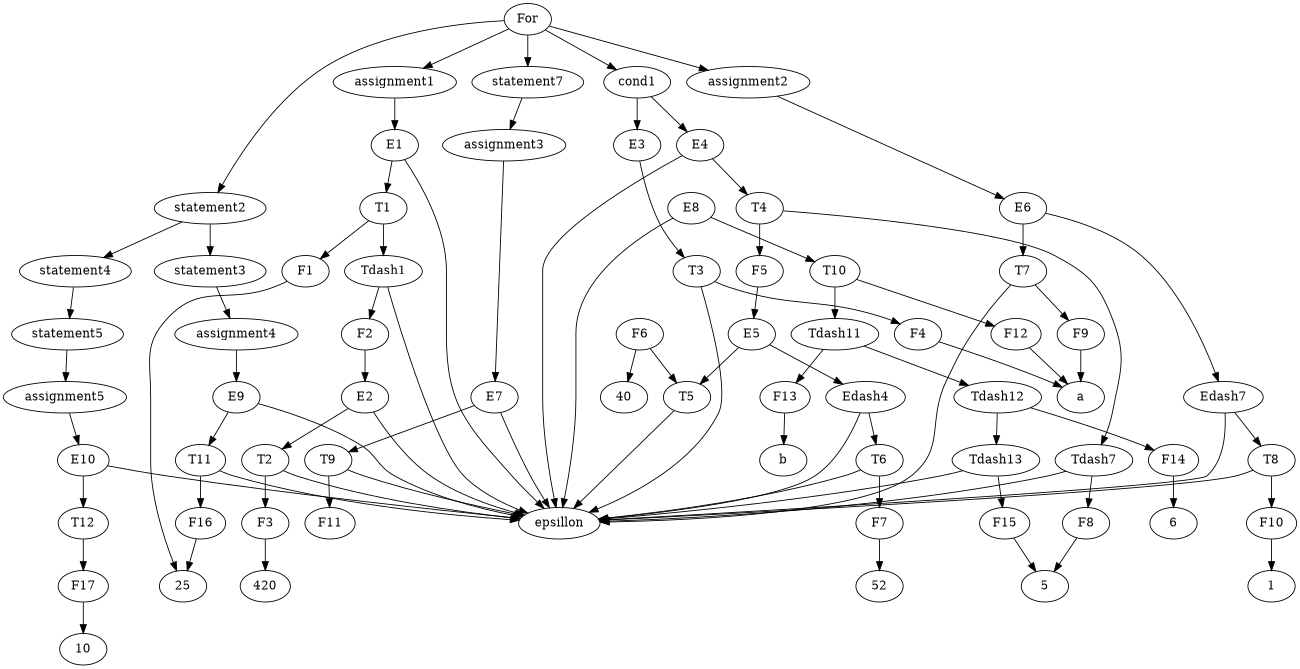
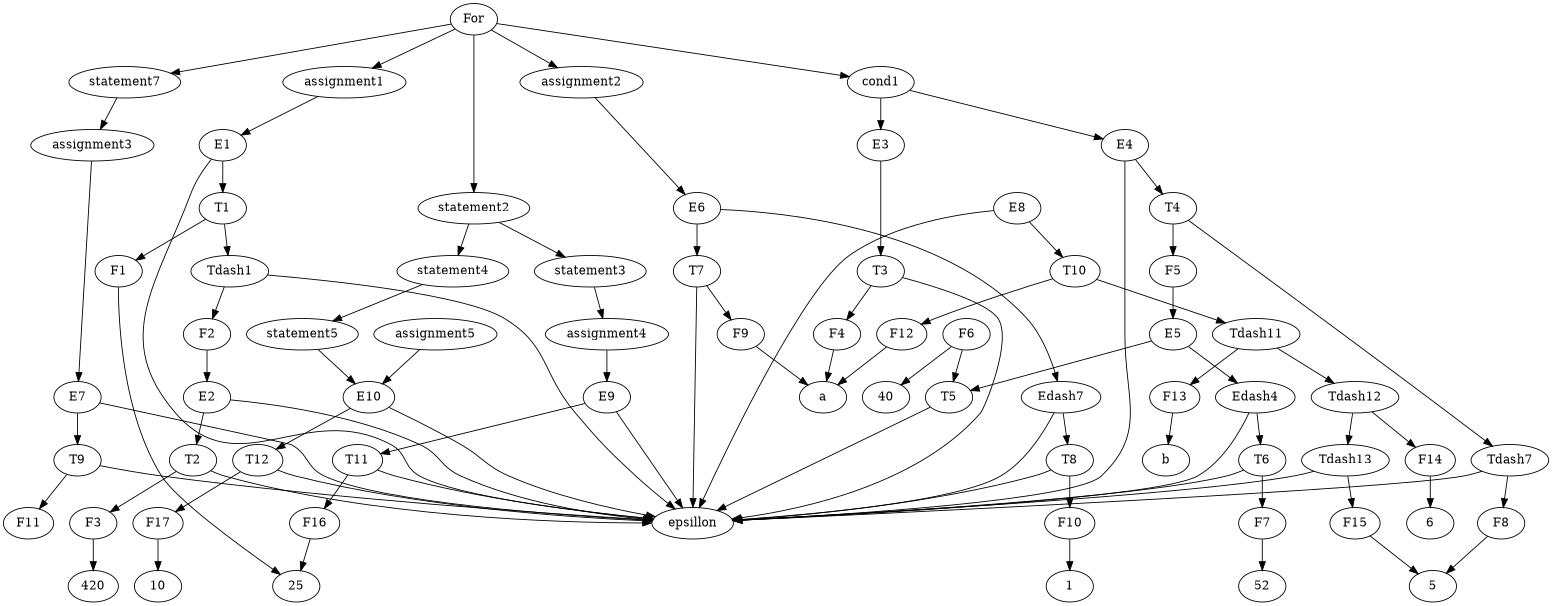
(66, 361) -> (333, 364)
none -> (459, 505)
